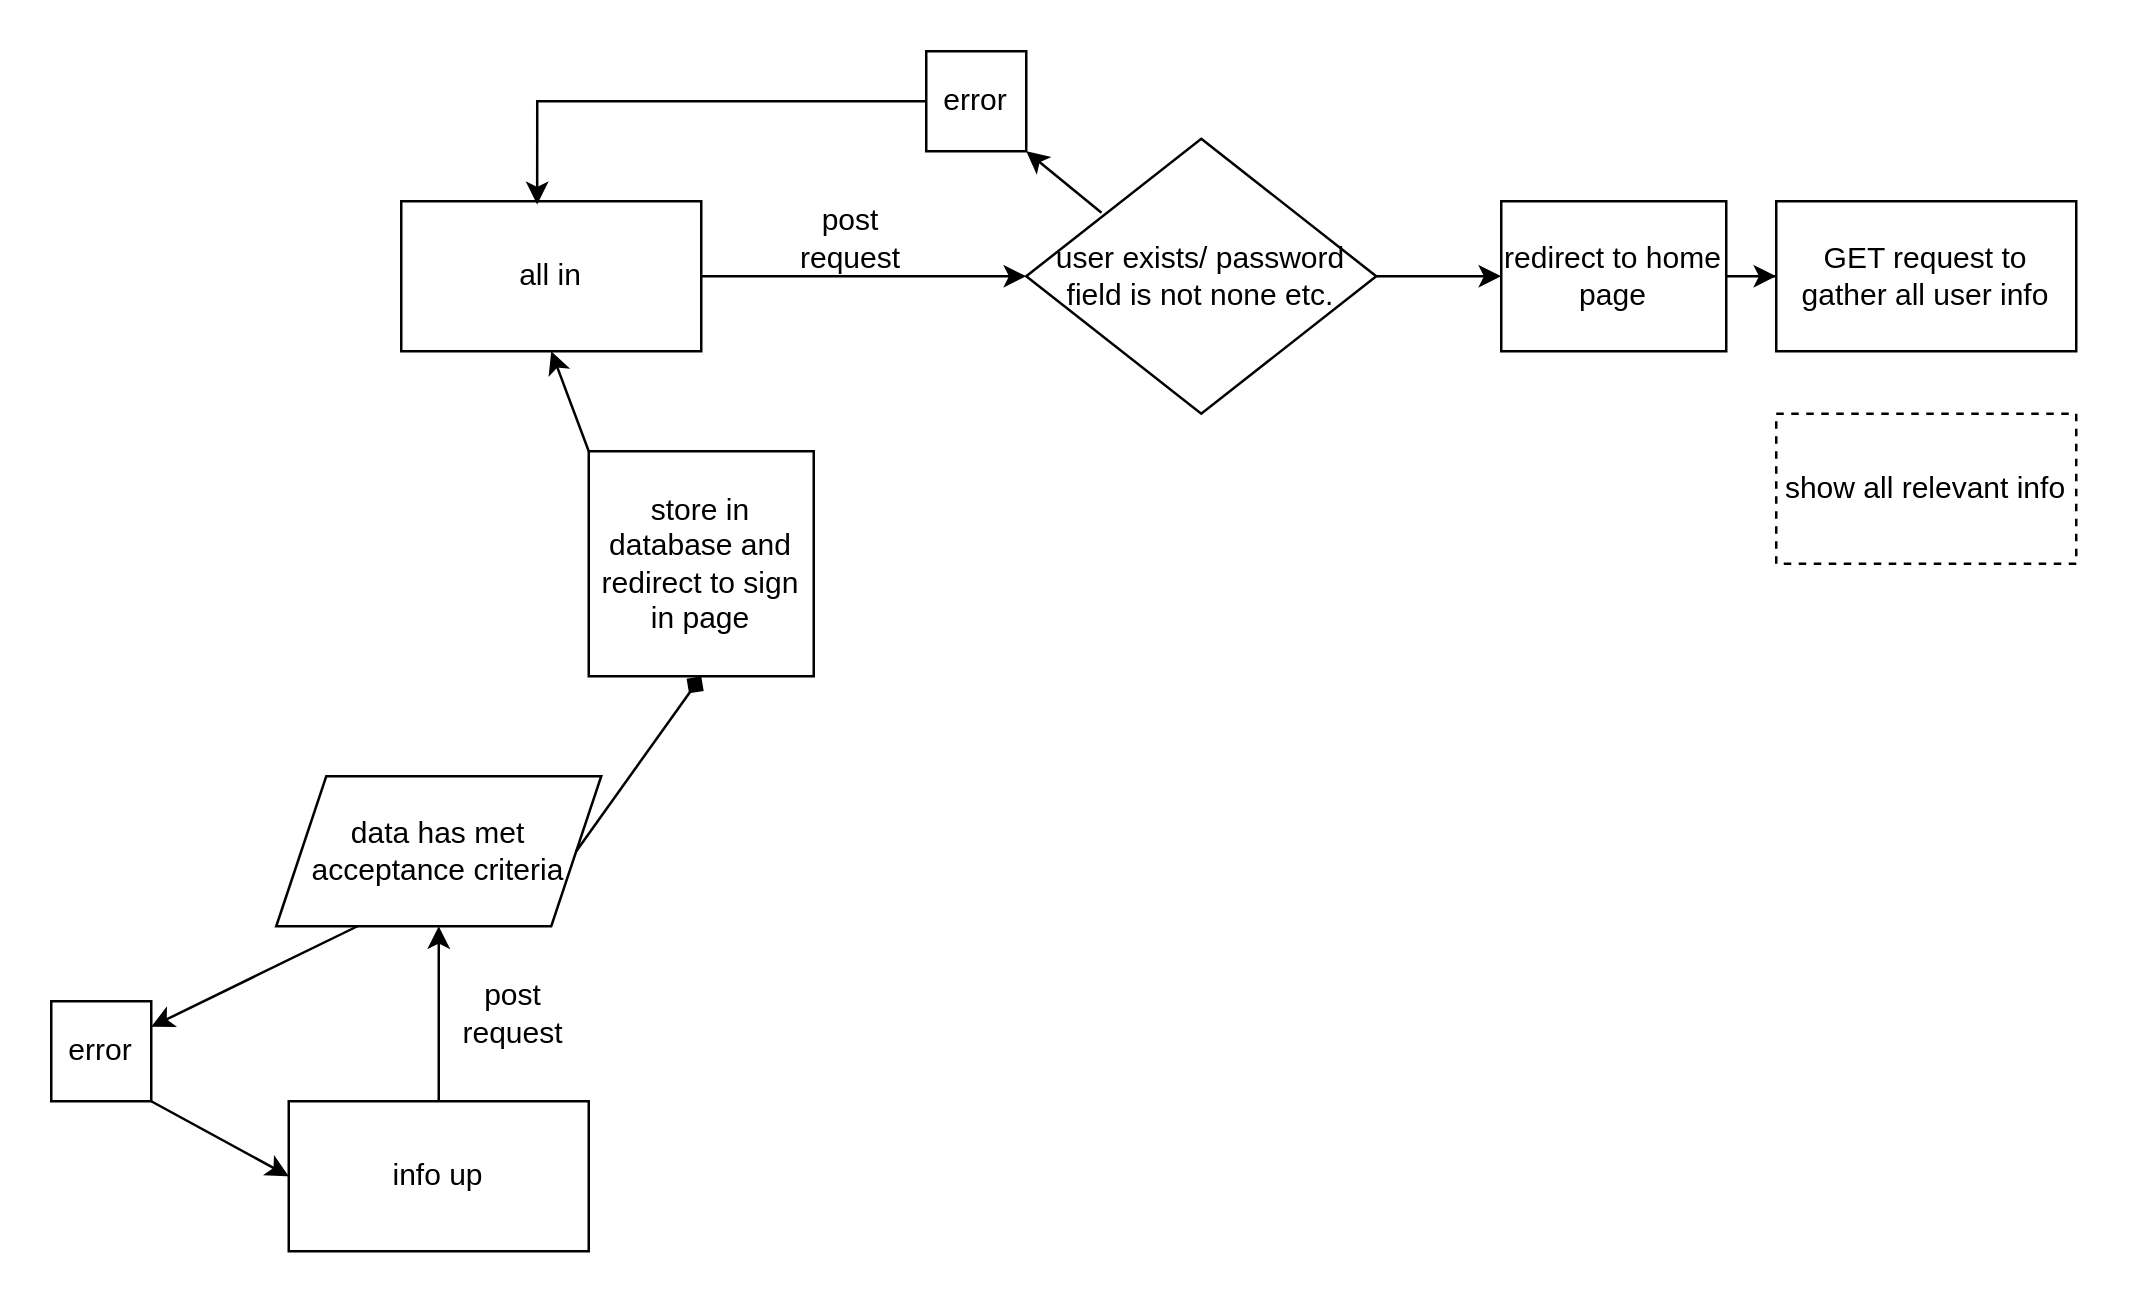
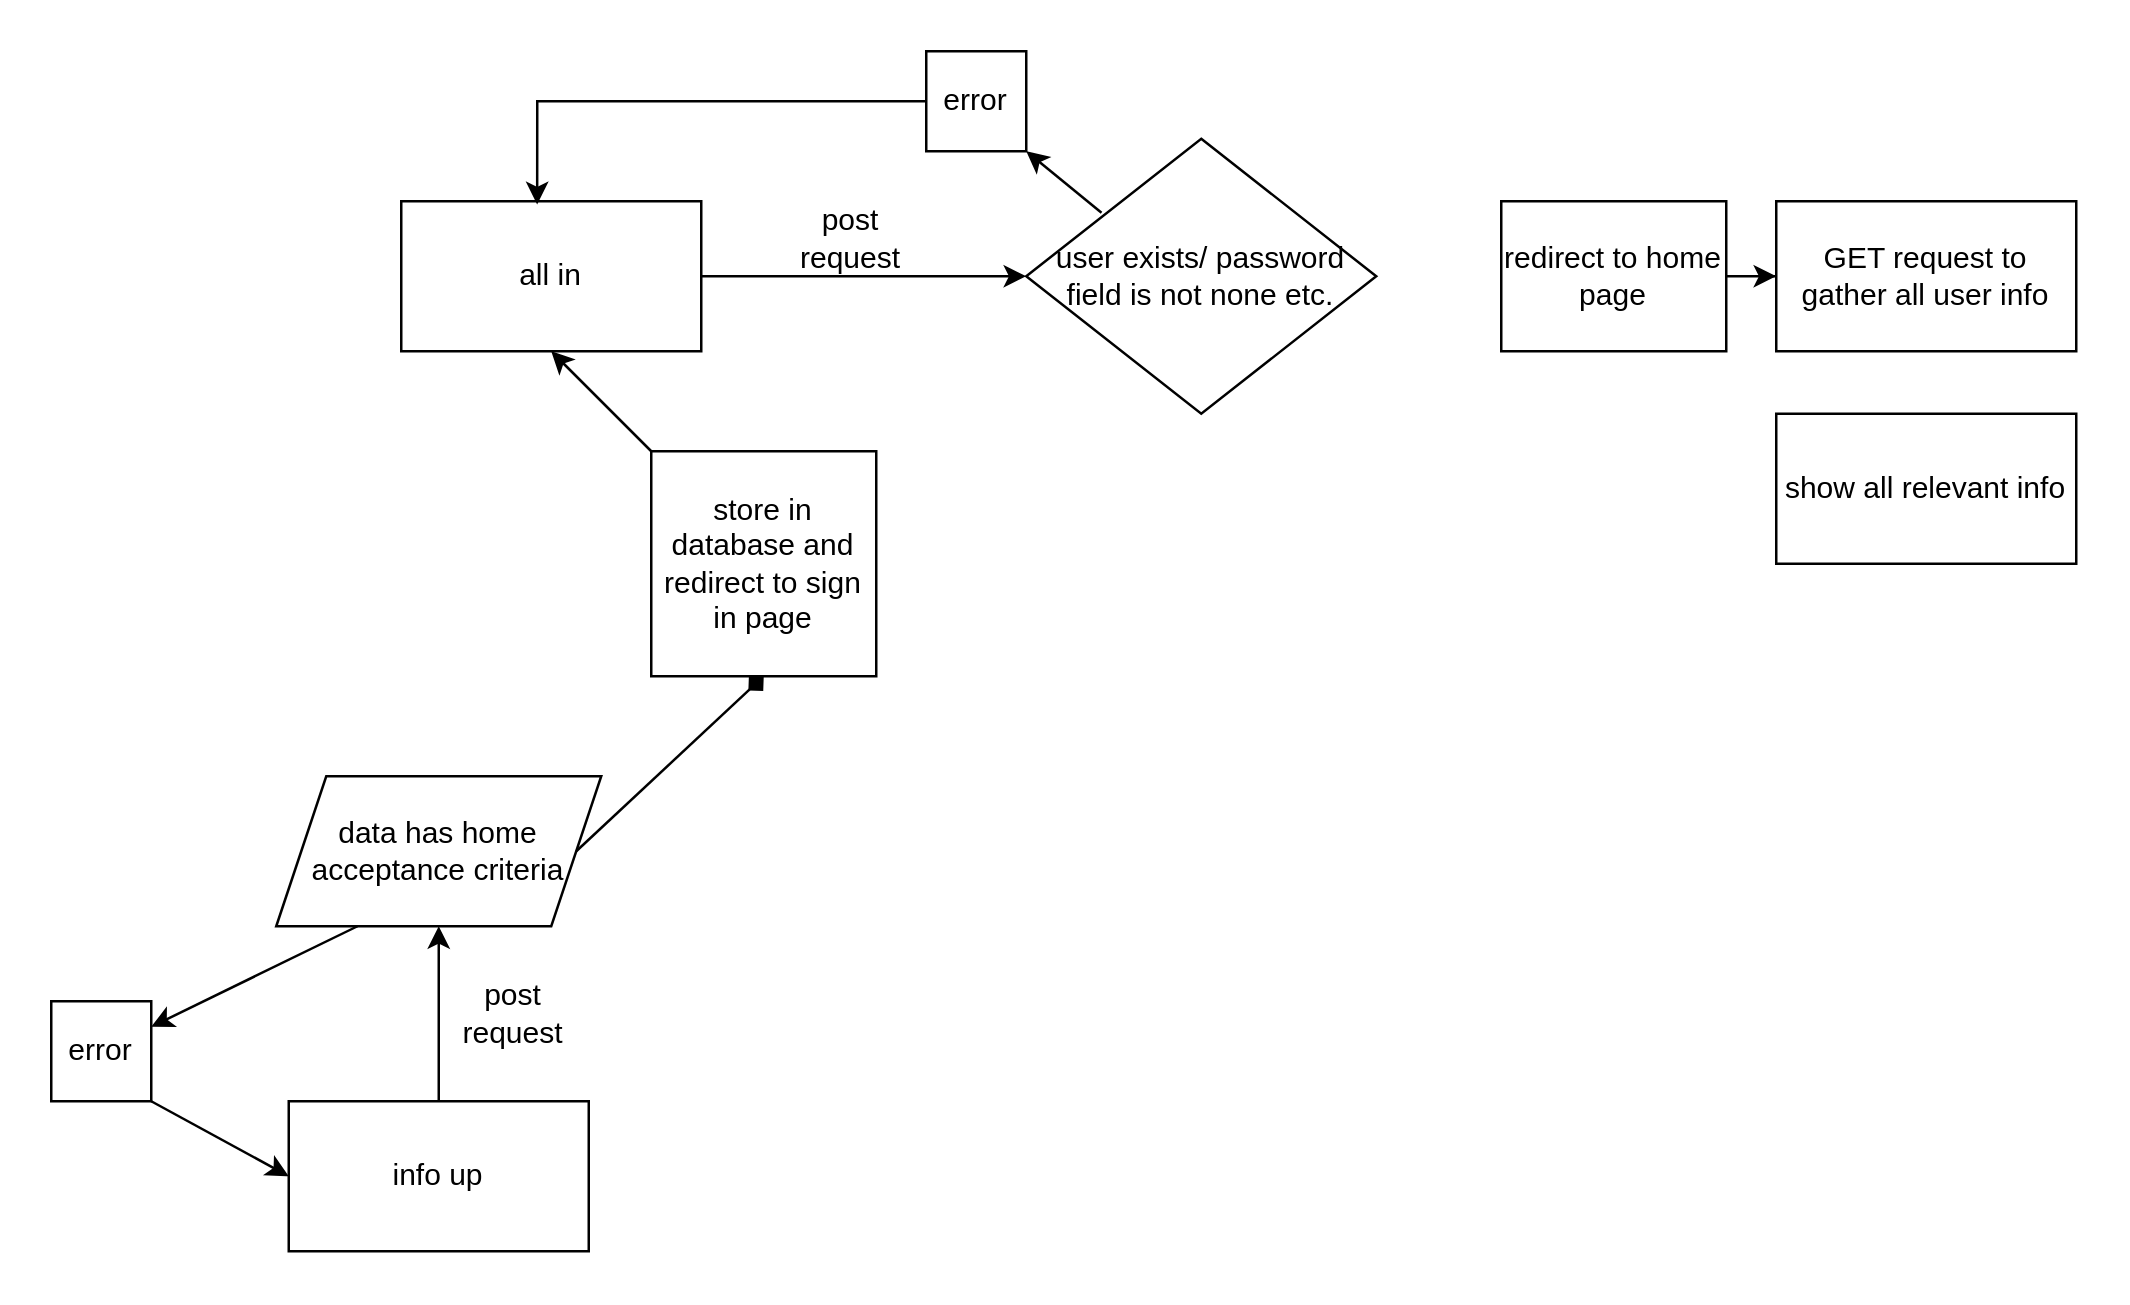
(1430, 276) -> none
(1926, 489) -> (1926, 489)
(701, 564) -> (764, 564)
(439, 851) -> (439, 851)
